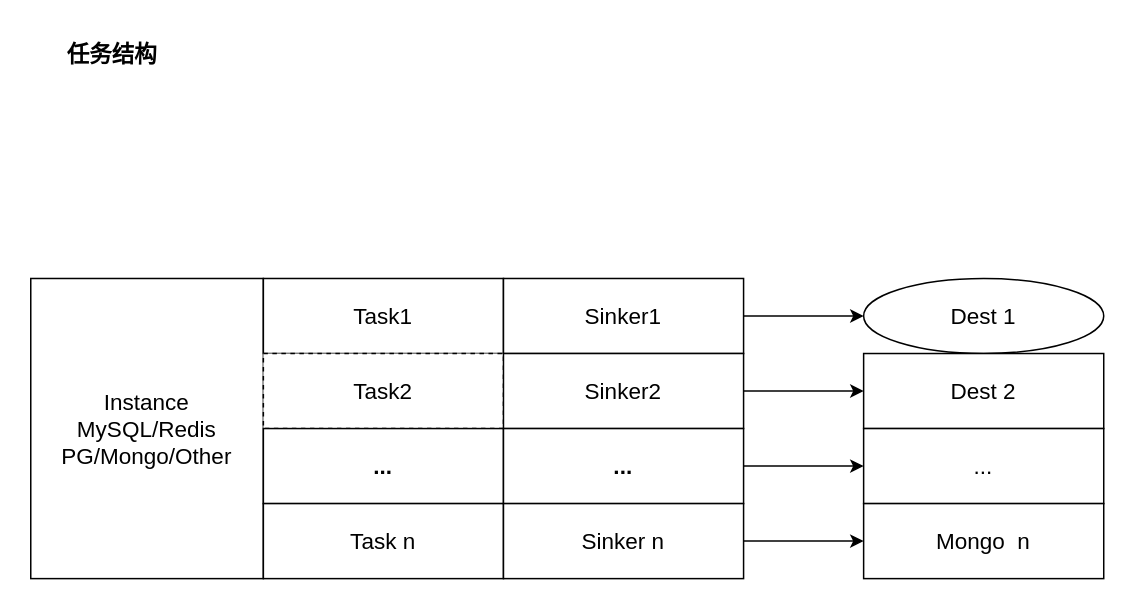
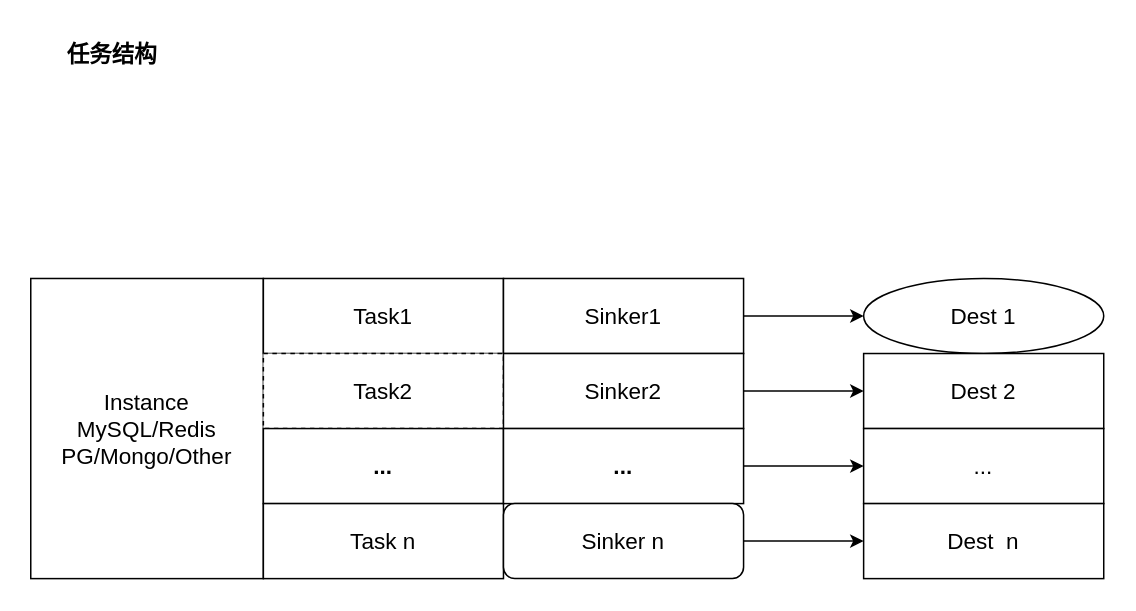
(623, 541) -> (623, 541)
(983, 541) -> (983, 541)
